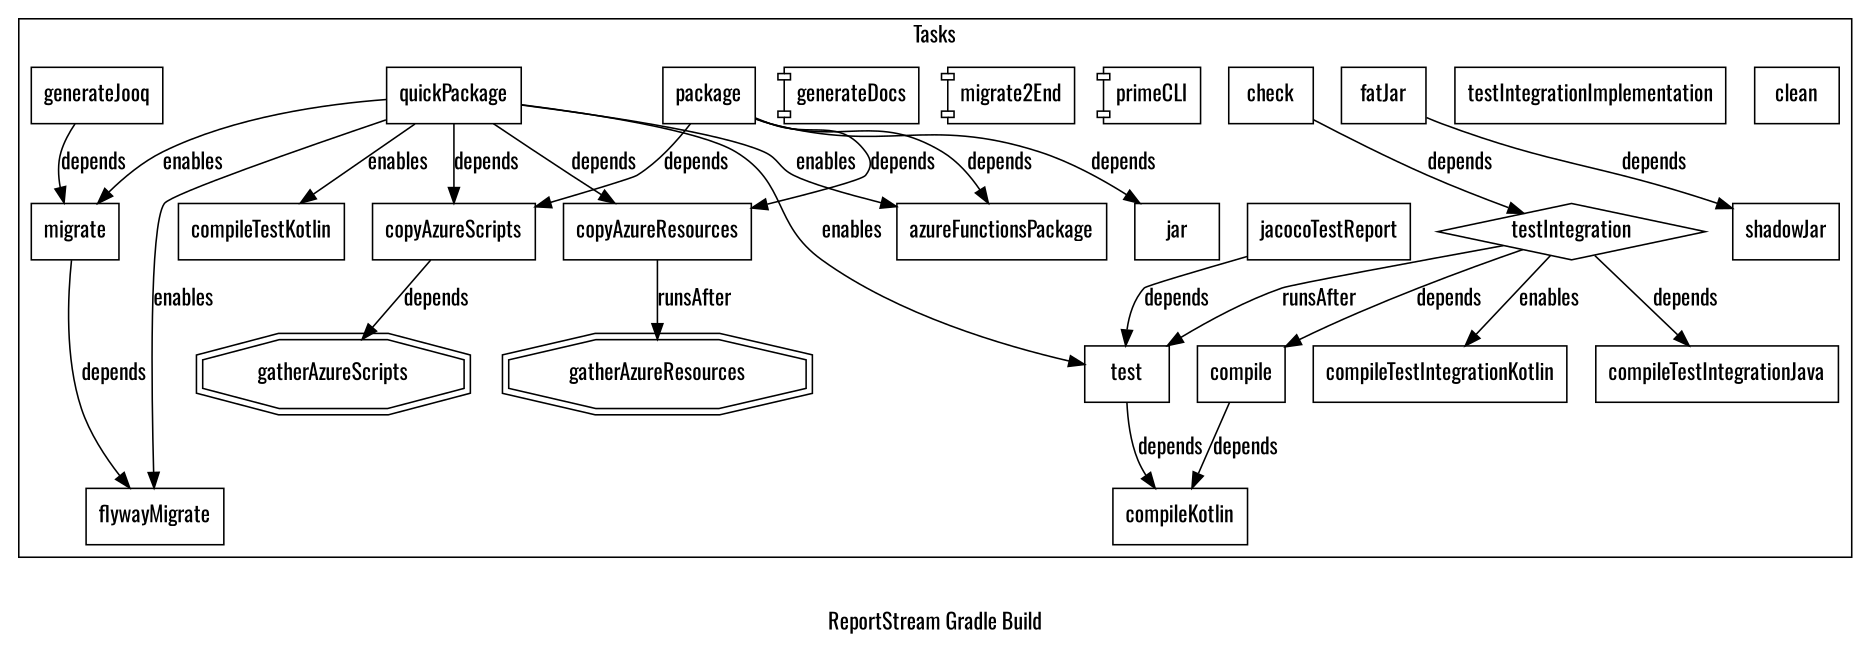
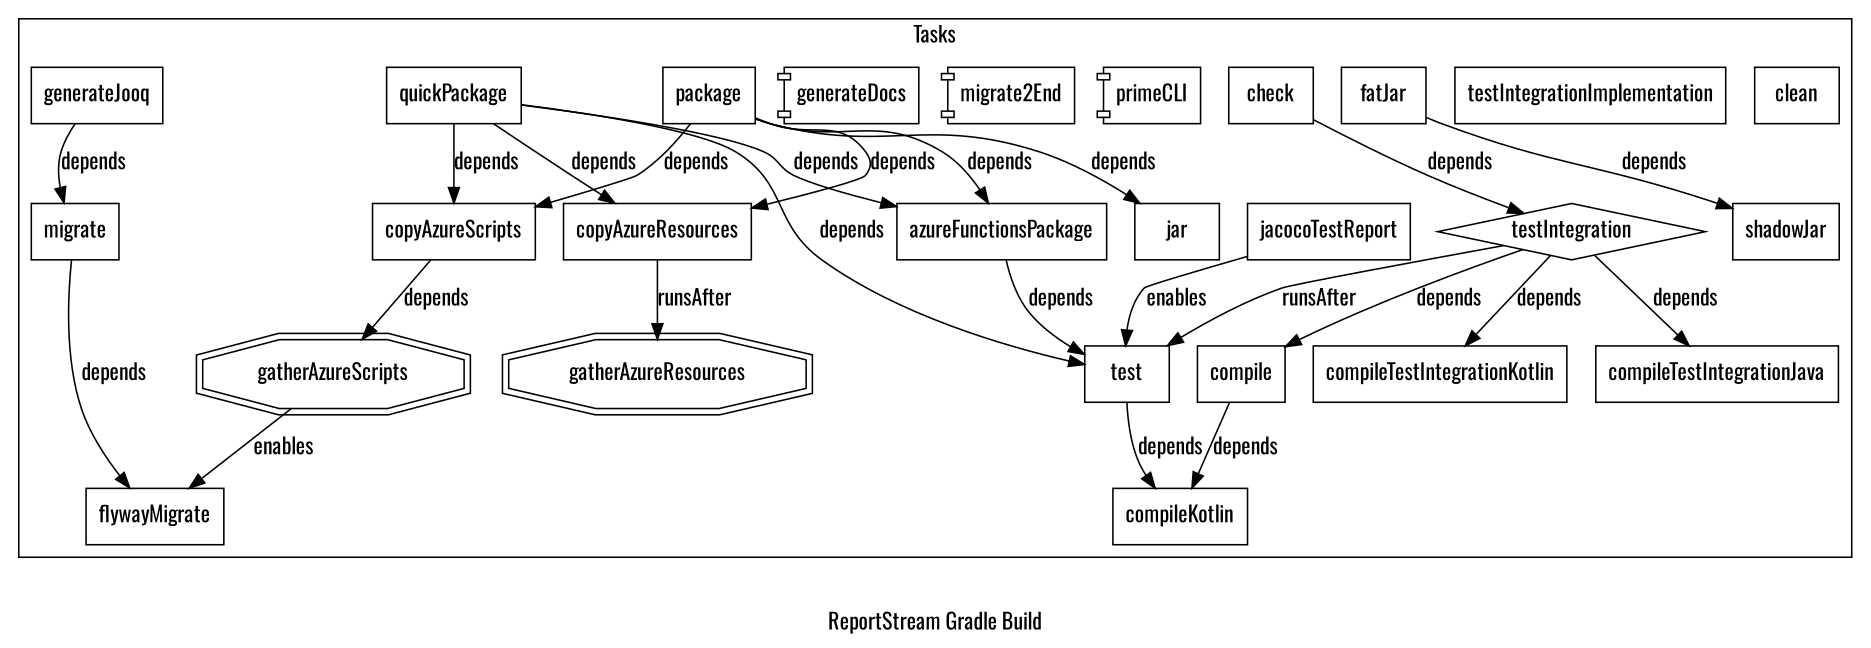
(240, 124) -> none
(826, 164) -> (826, 164)
(159, 219) -> (247, 443)
(261, 232) -> none
(852, 232) -> (852, 232)
(1177, 300) -> (1177, 300)
(1550, 300) -> (1550, 300)
none -> (1028, 311)
